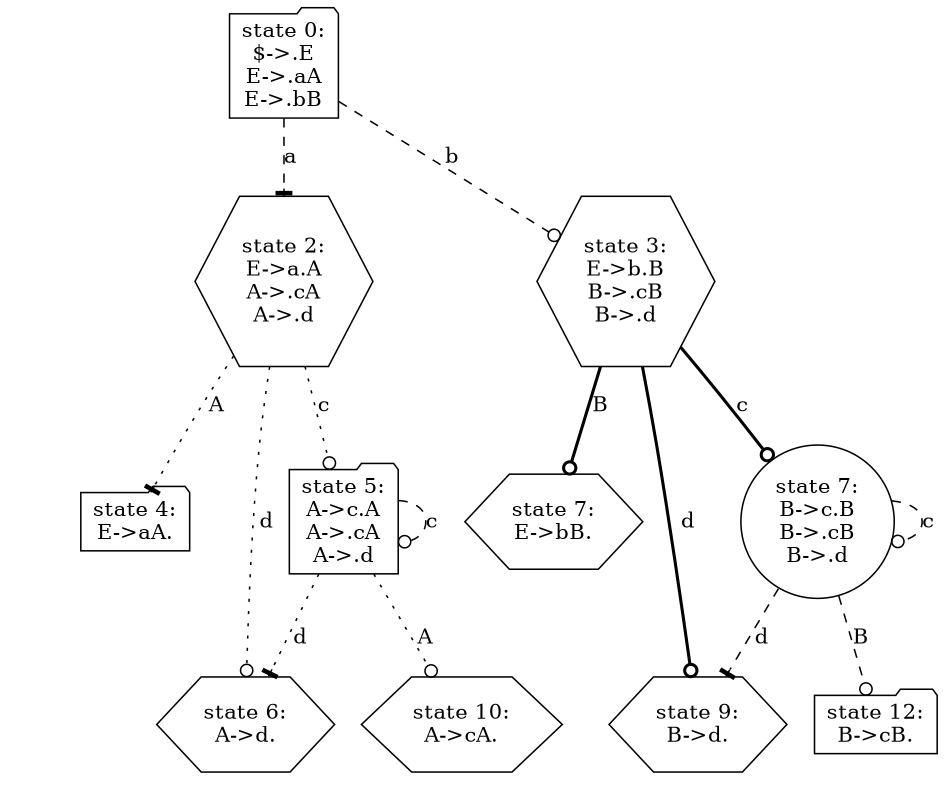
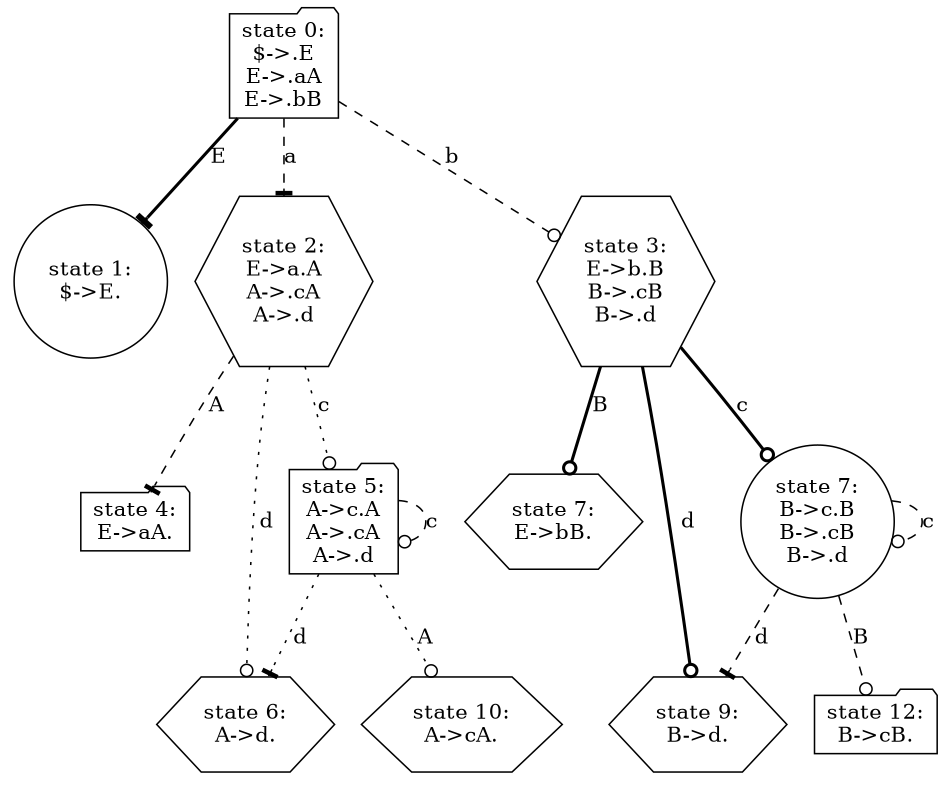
none -> (91, 281)
(193, 420) -> (193, 420)
